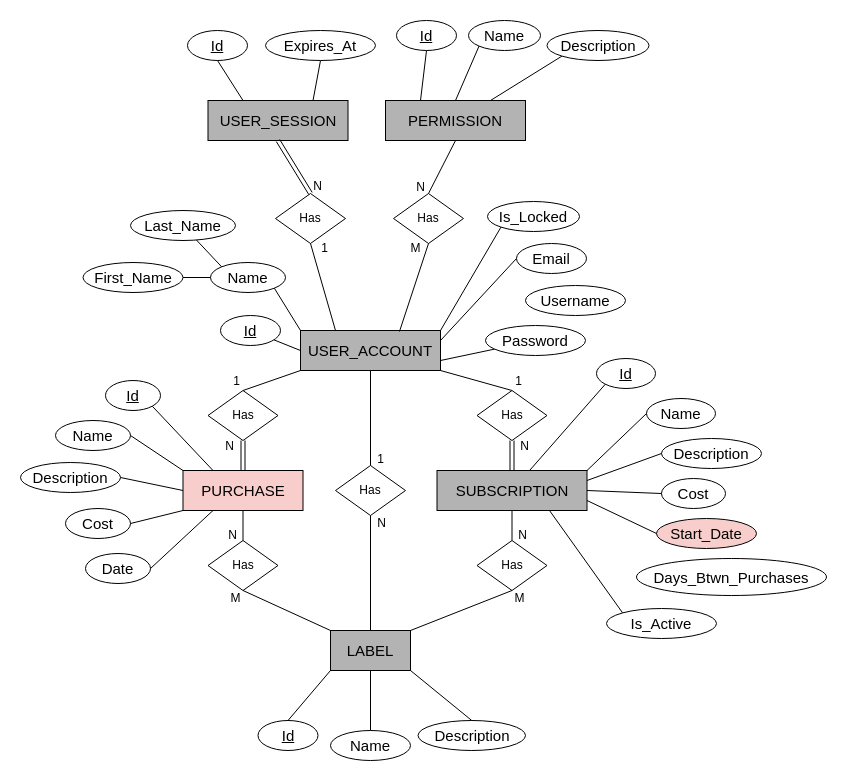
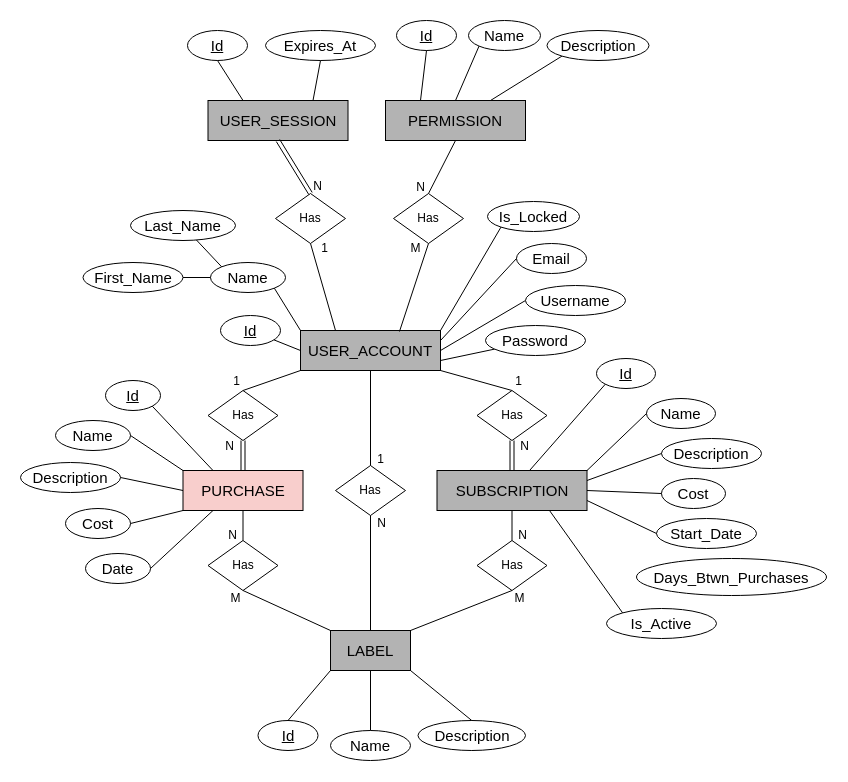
none -> (483, 326)
(707, 534) -> (707, 534)
